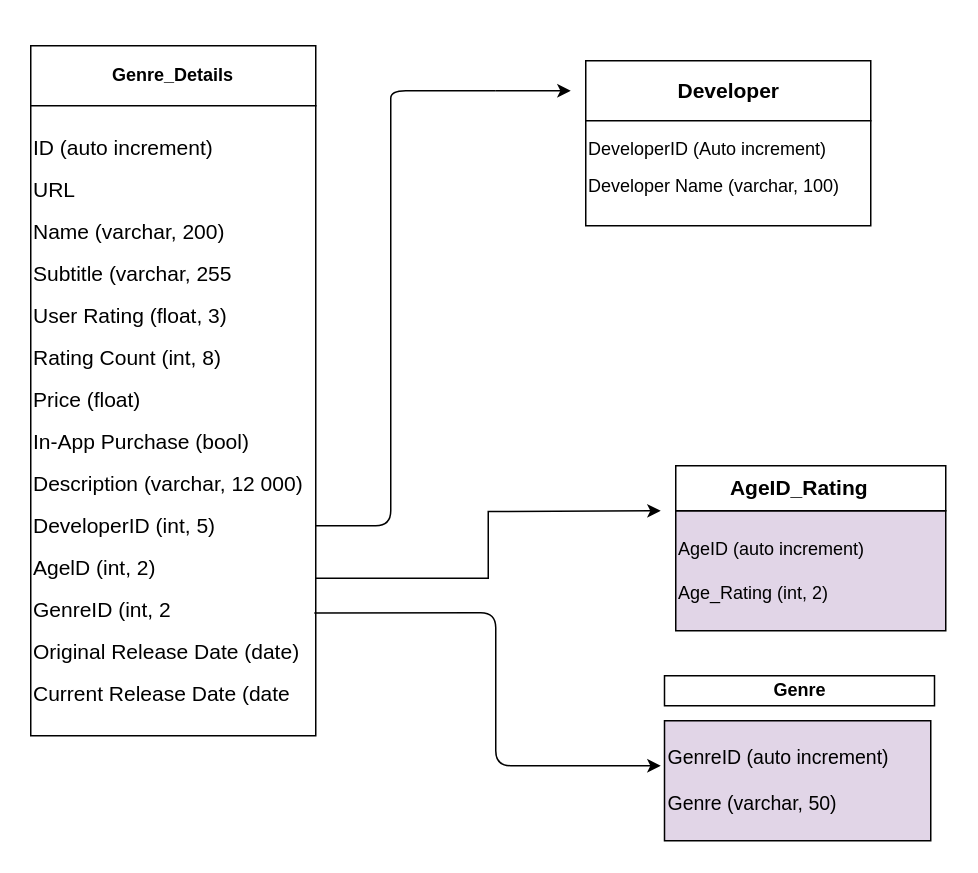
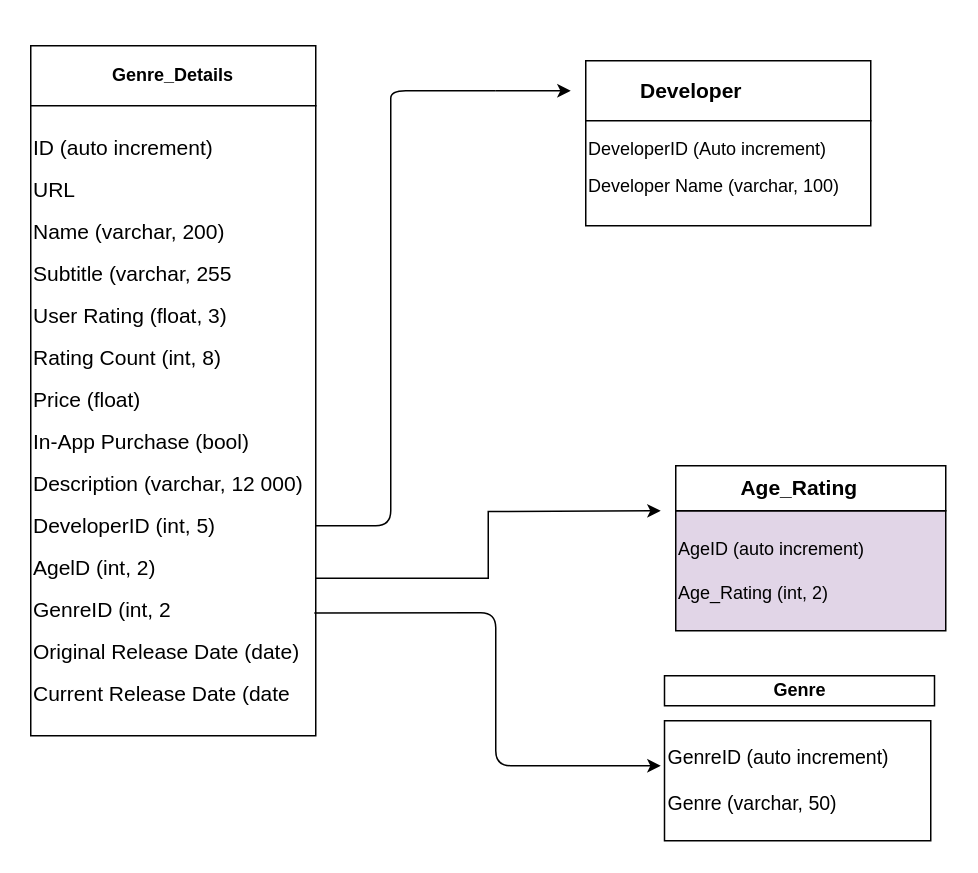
(728, 91) -> (691, 91)
(800, 488) -> (800, 488)
(798, 781) -> (798, 781)
